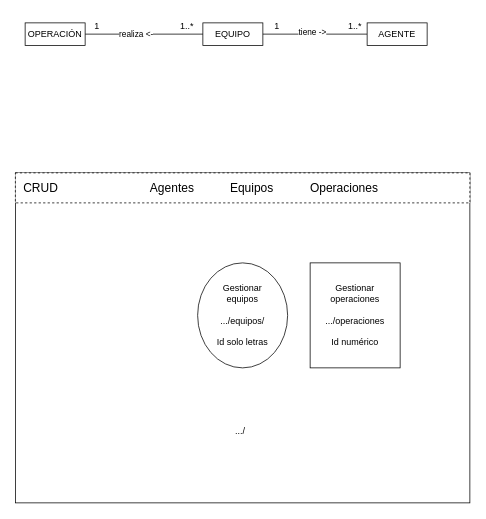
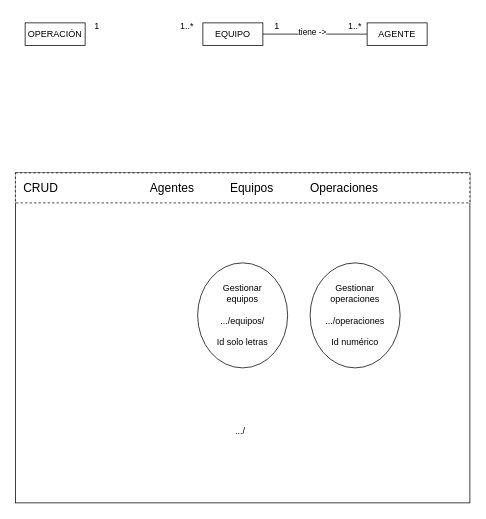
(143, 34) -> none
(355, 315) -> (355, 315)
